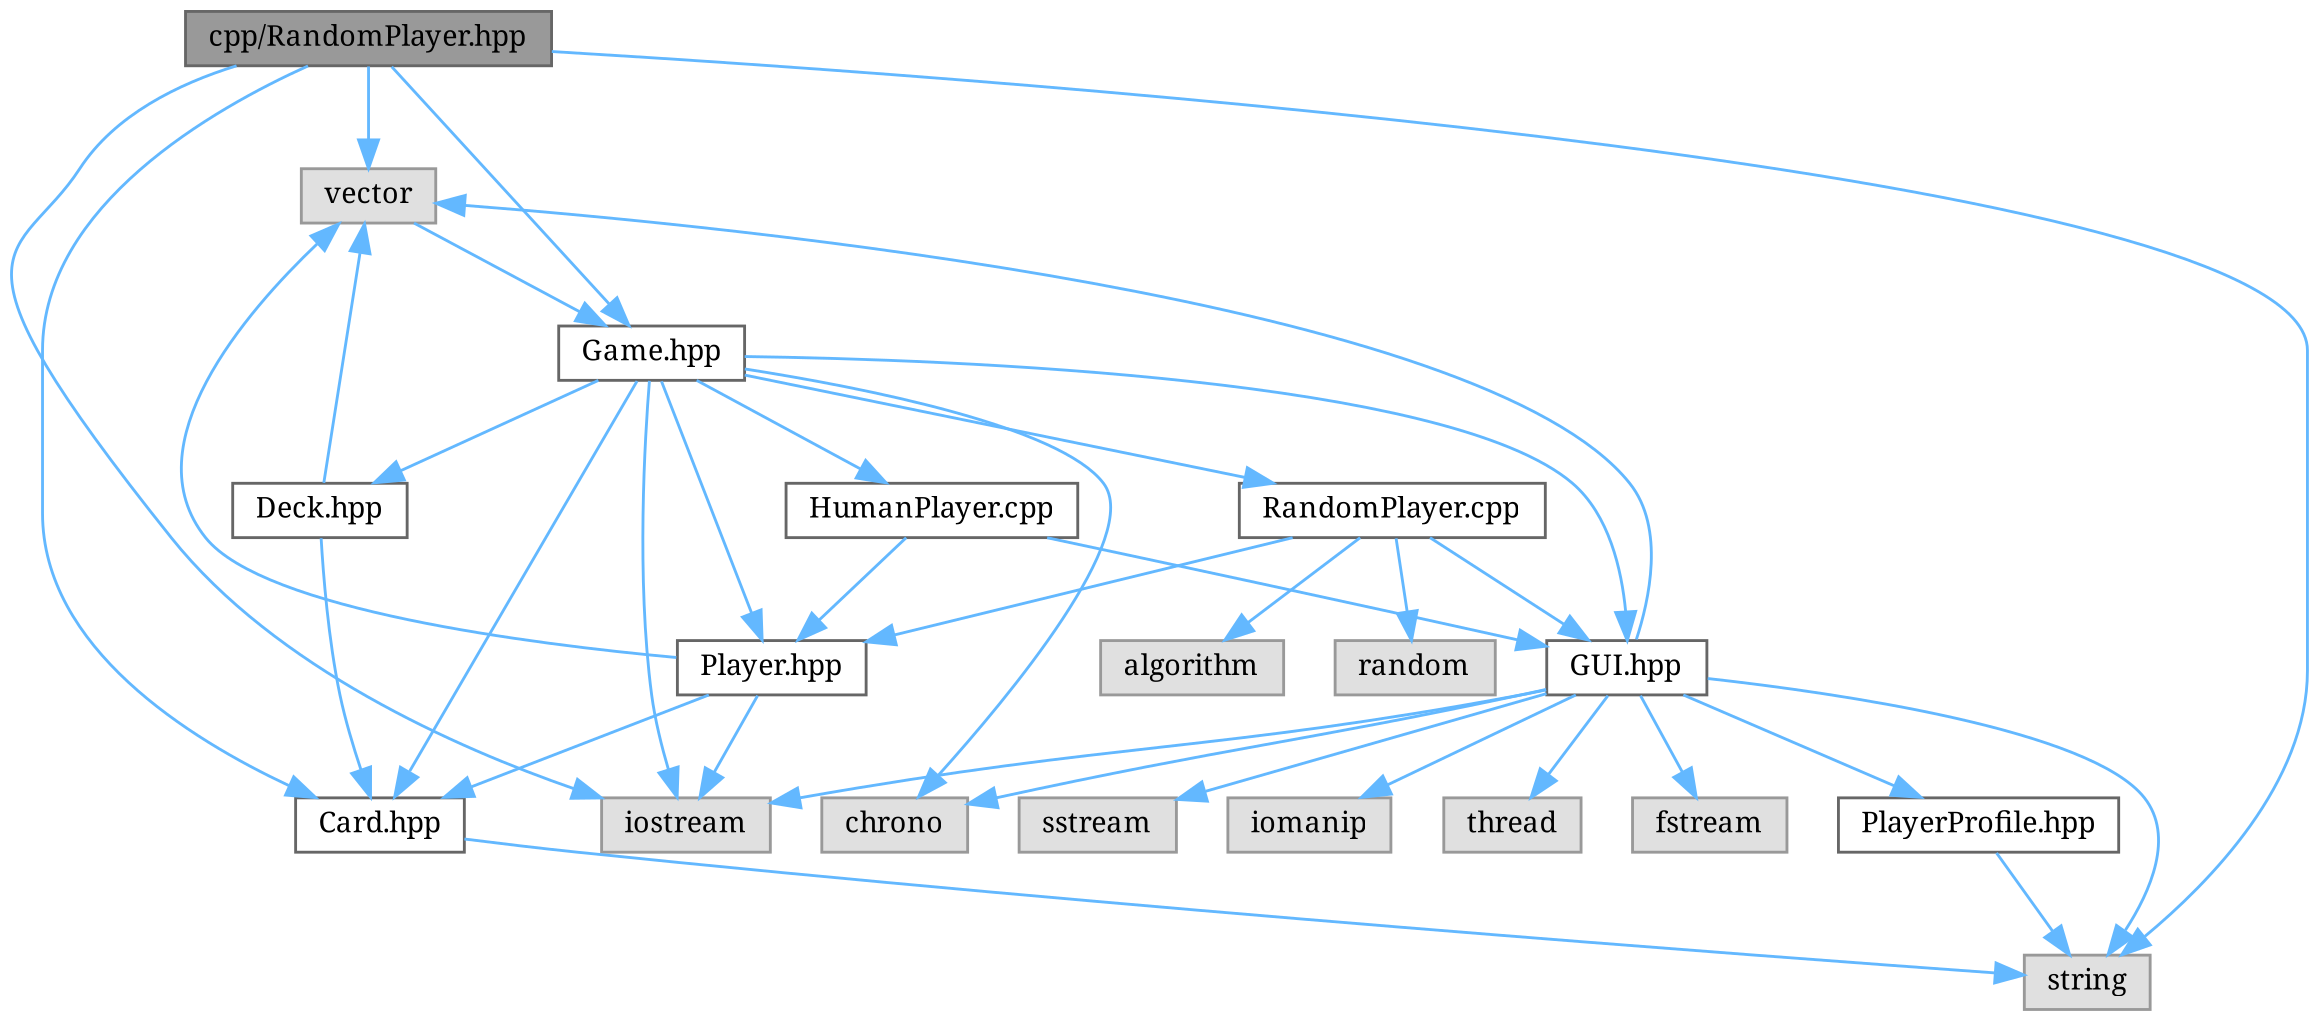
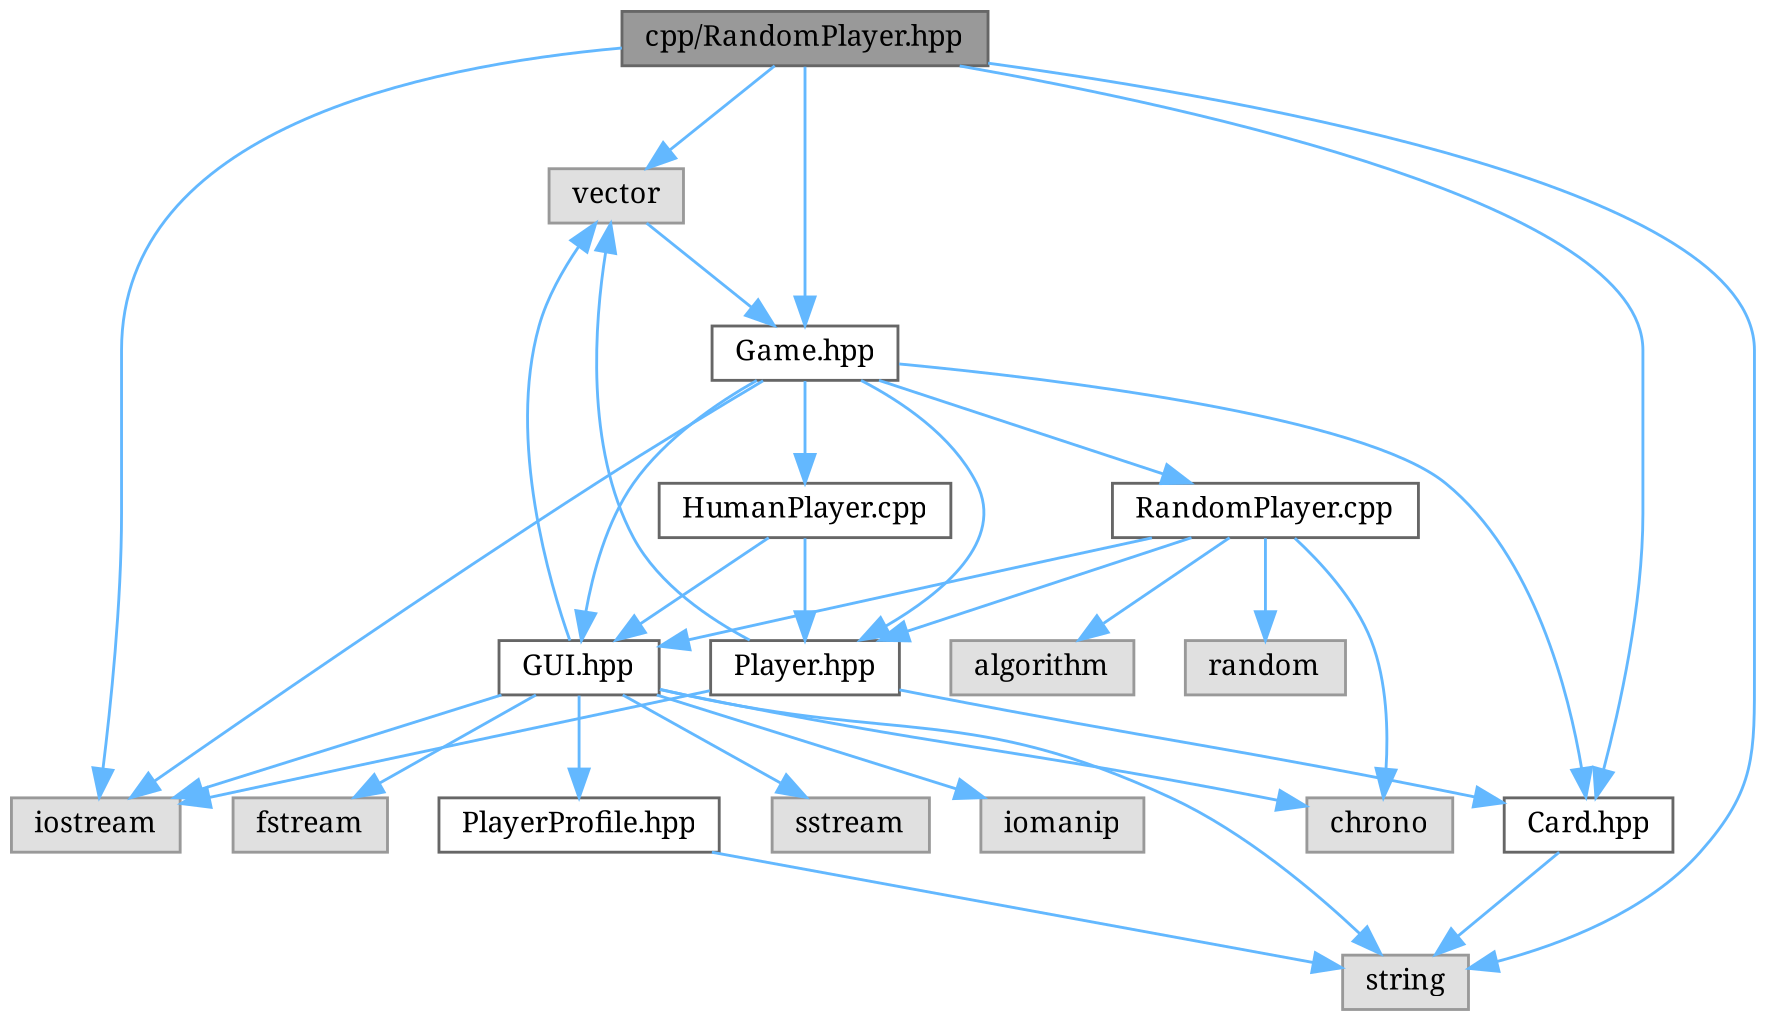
(1091, 472) -> (1371, 641)
(320, 510) -> none
(1512, 825) -> none
